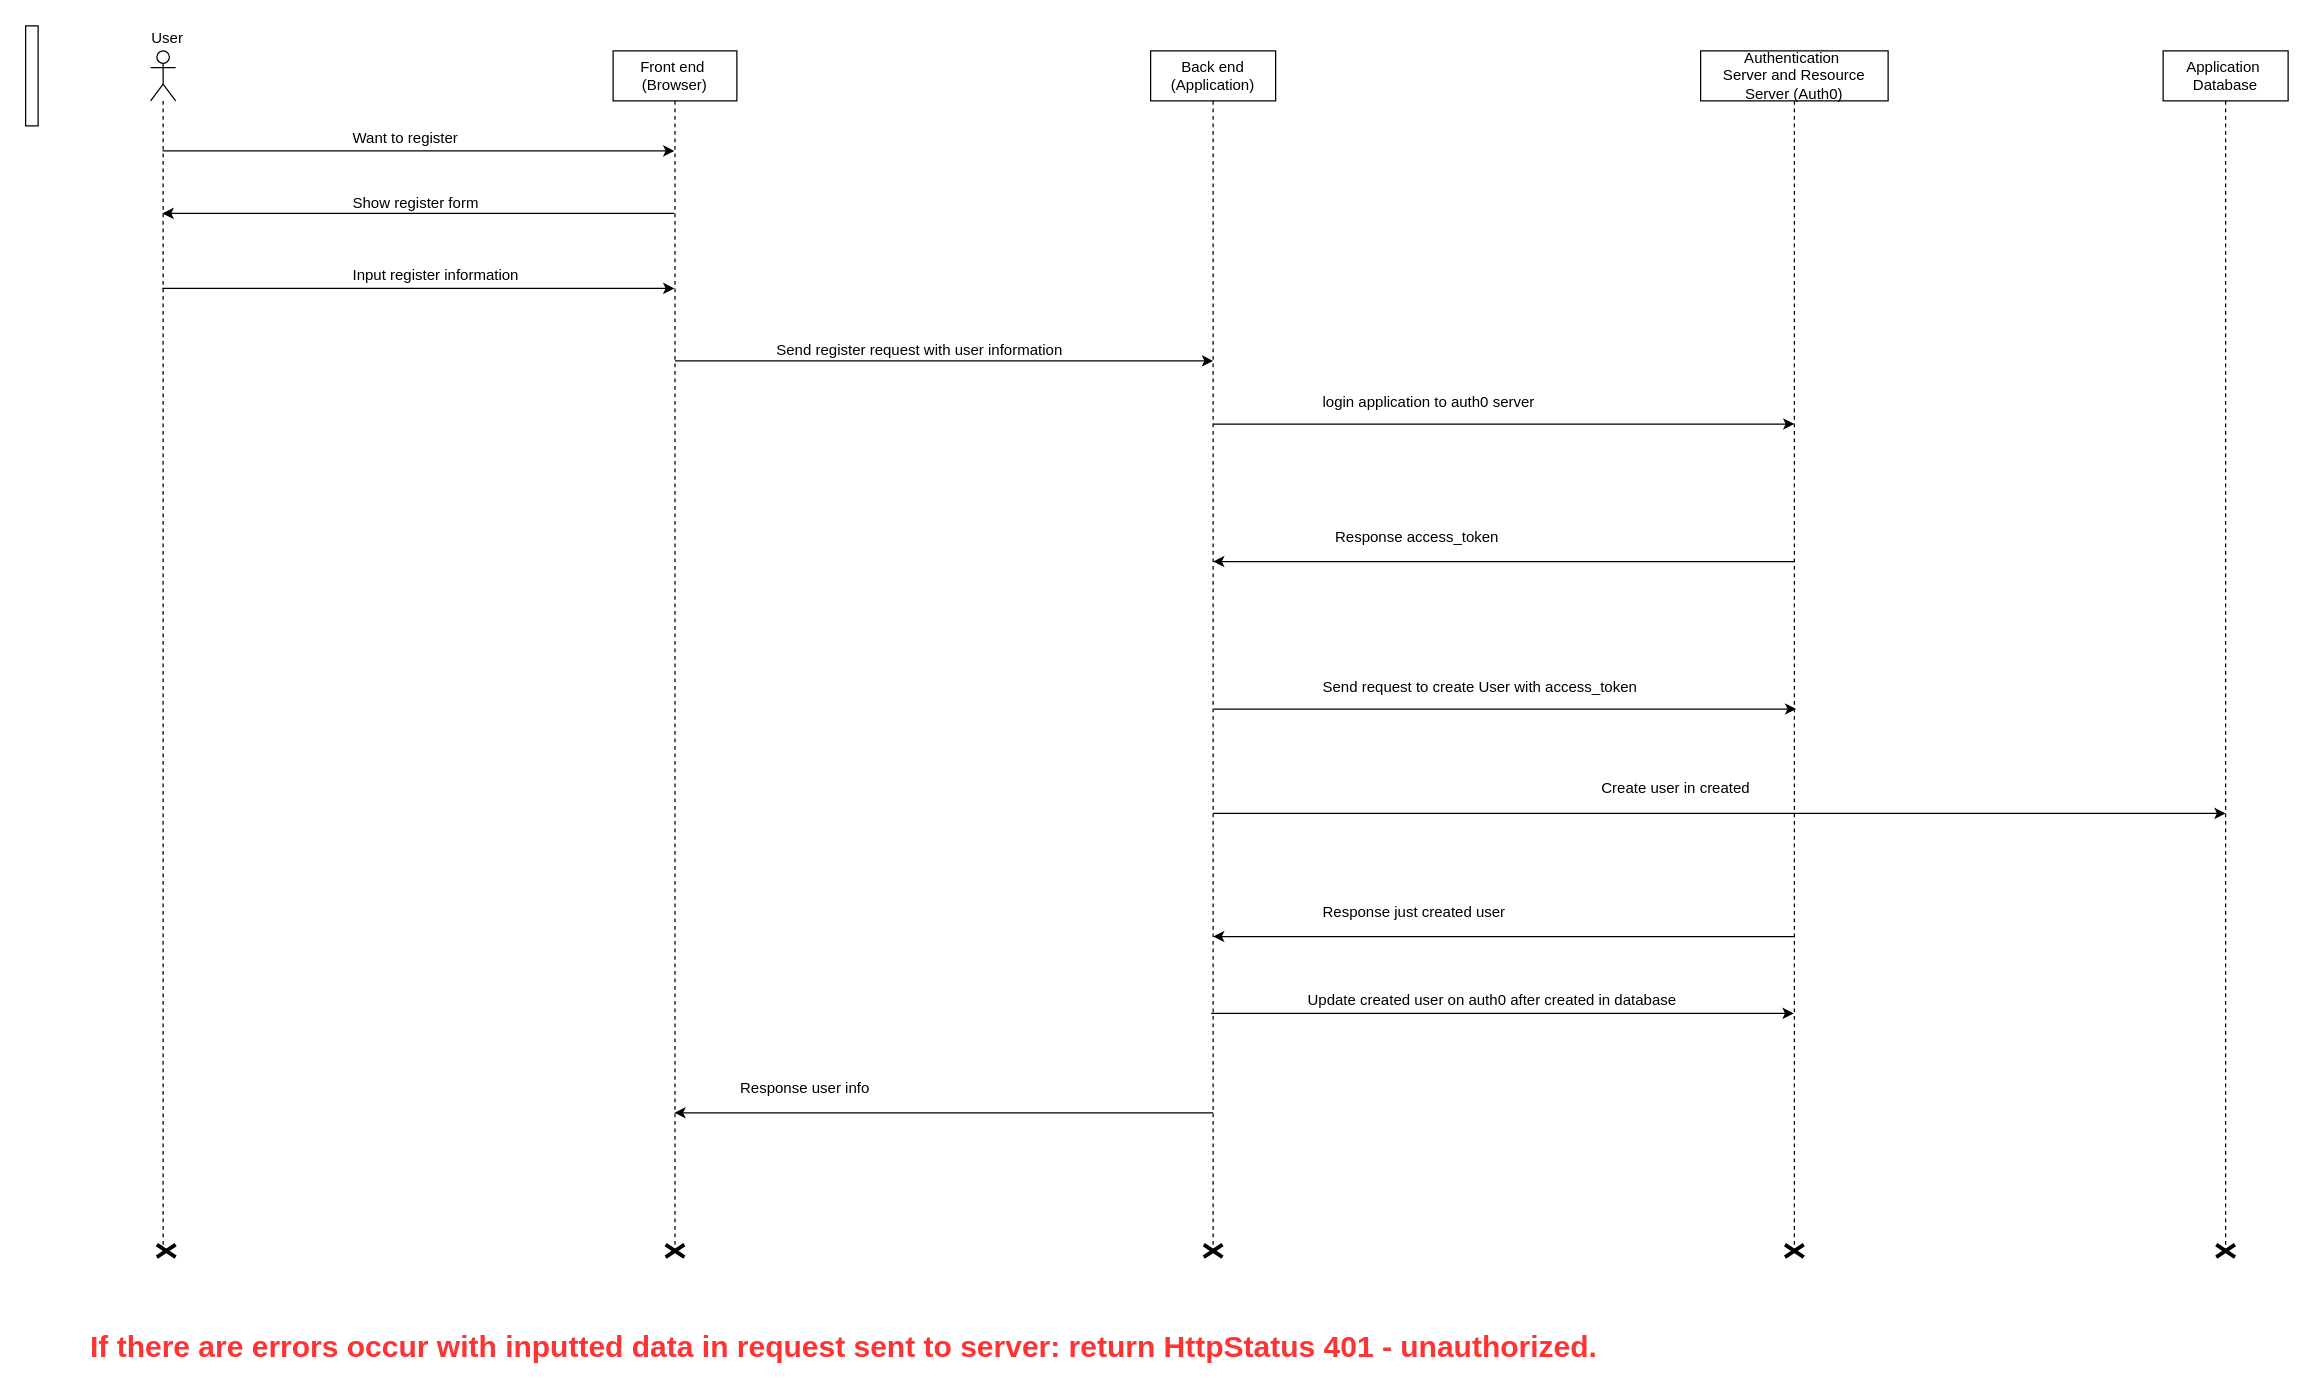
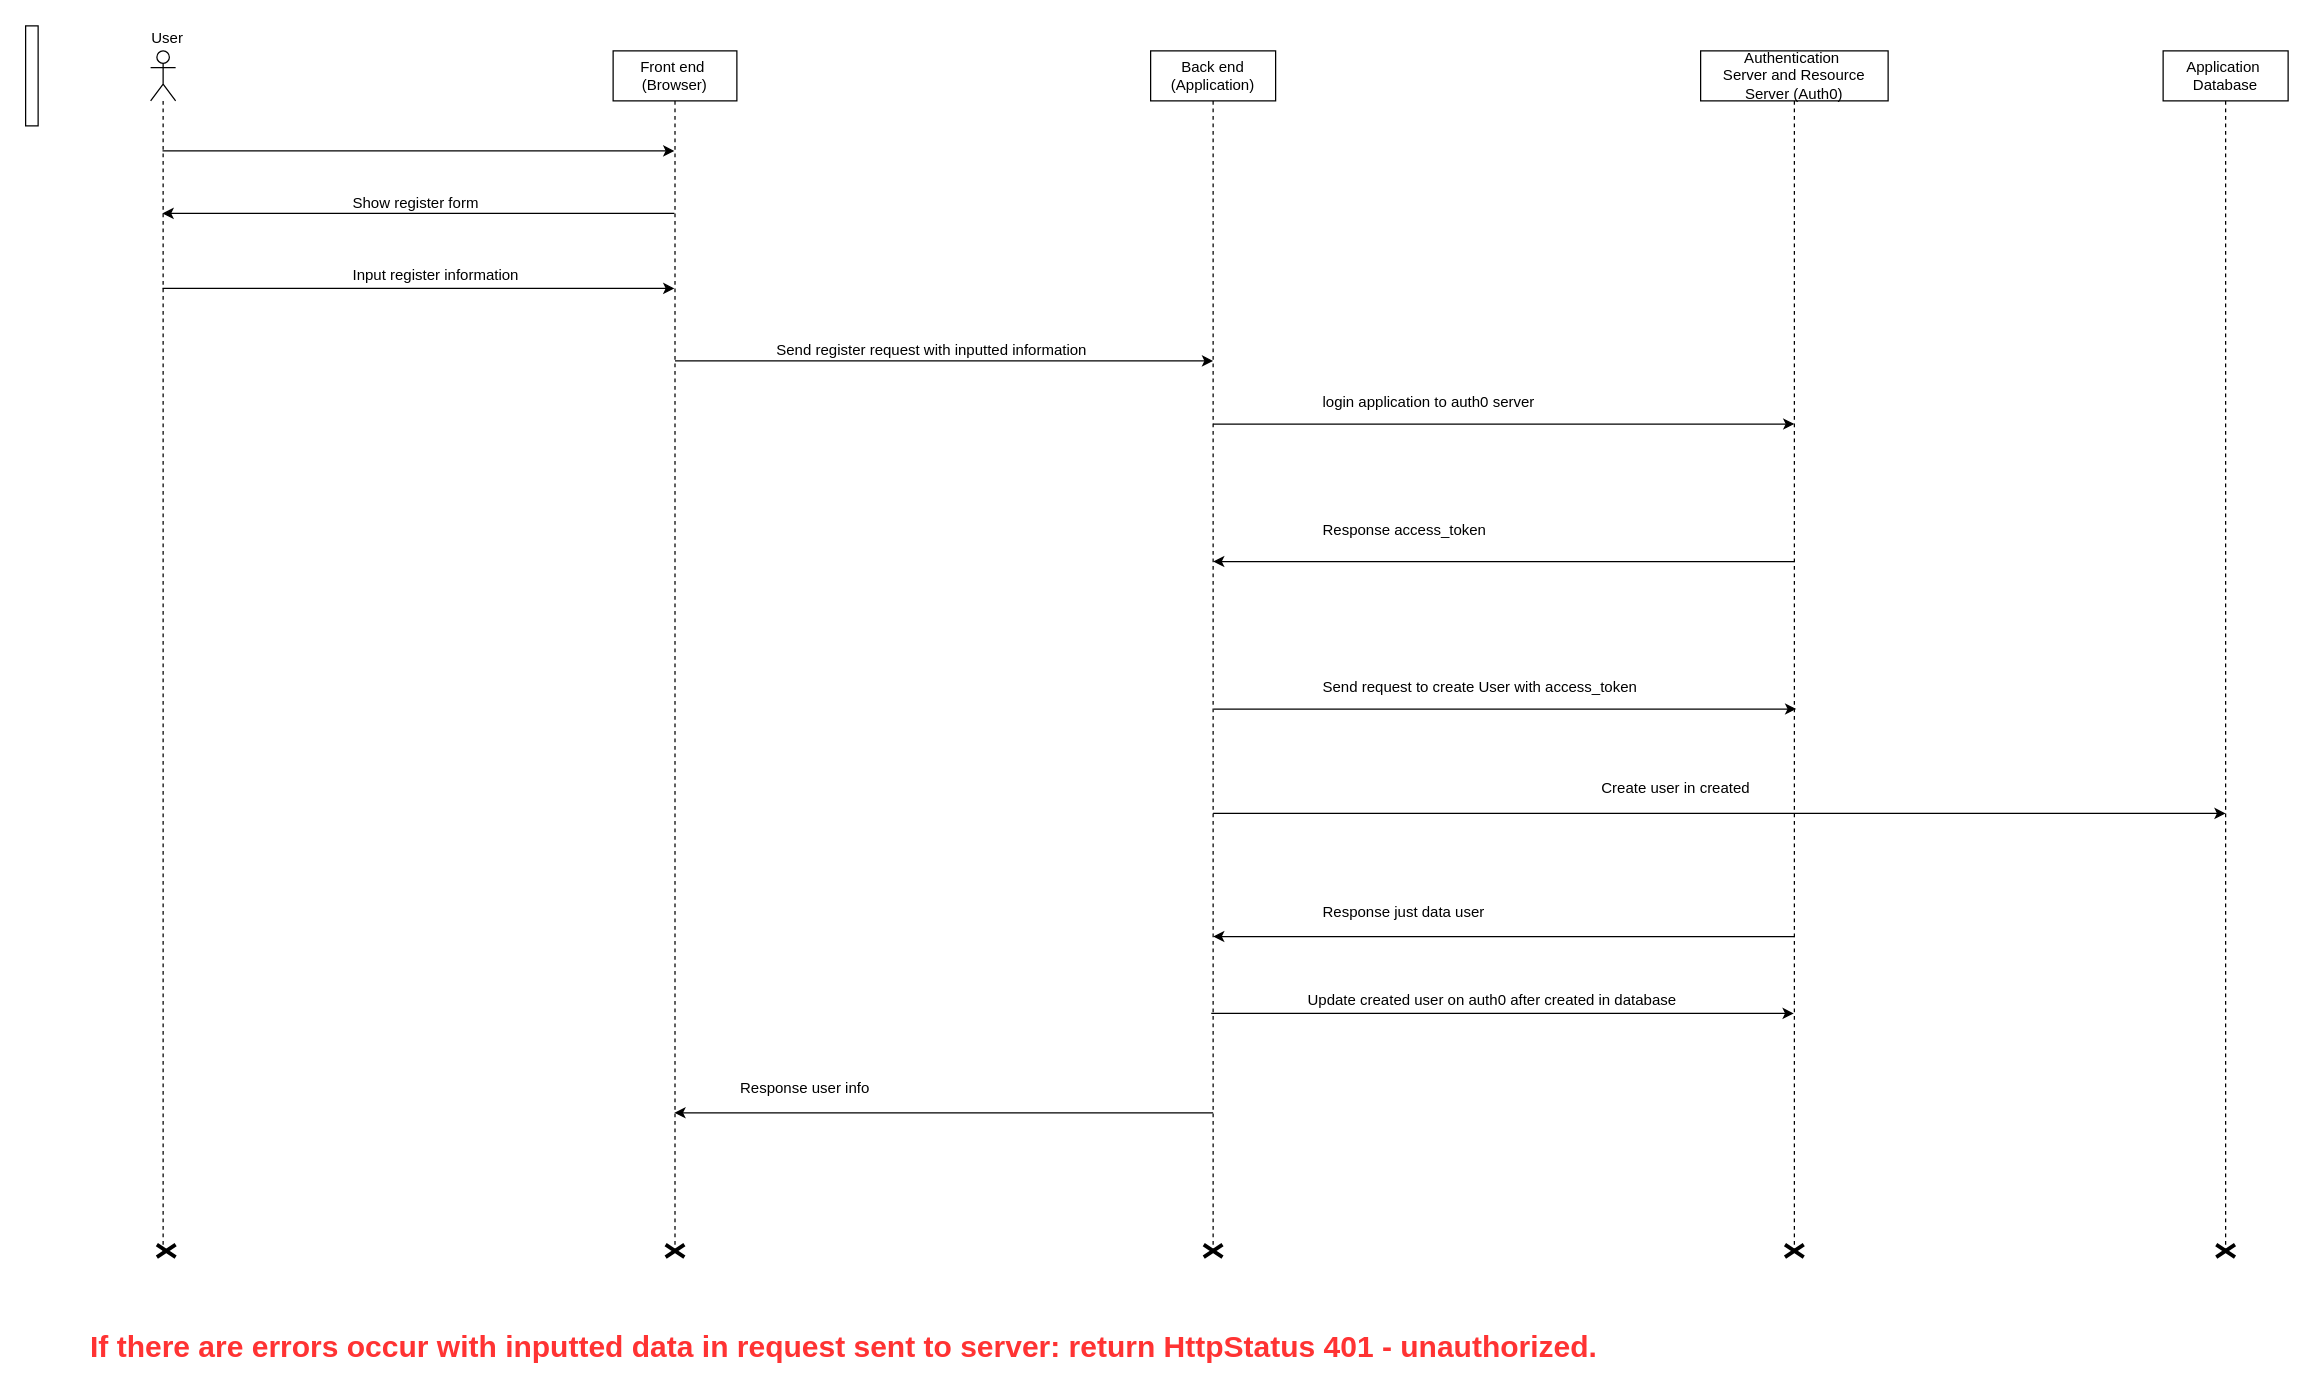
(413, 144) -> none
(940, 351) -> (955, 351)
(1426, 543) -> (1414, 536)
(1426, 912) -> (1414, 912)
